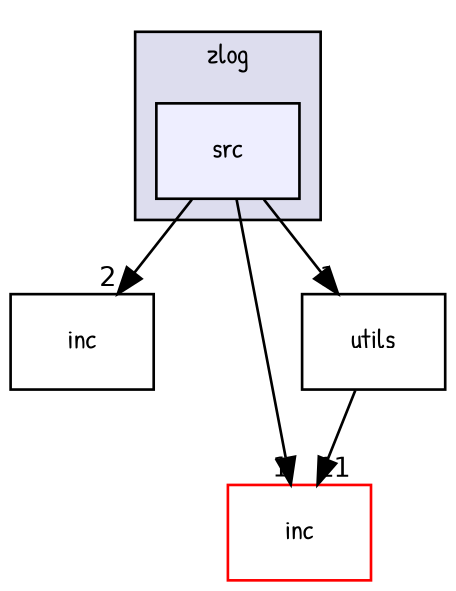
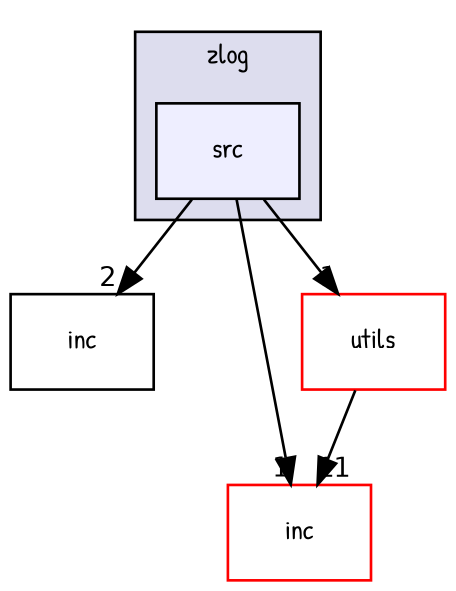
(374, 342) -> (374, 342)
